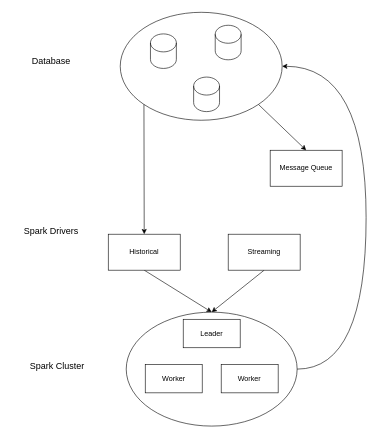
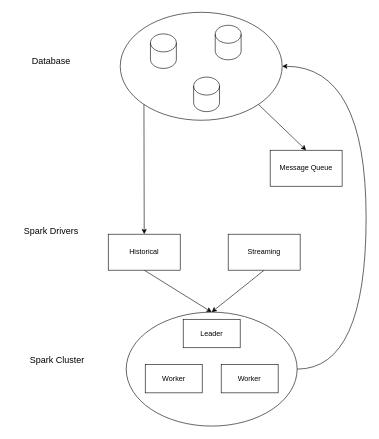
(57, 366) -> (57, 360)
